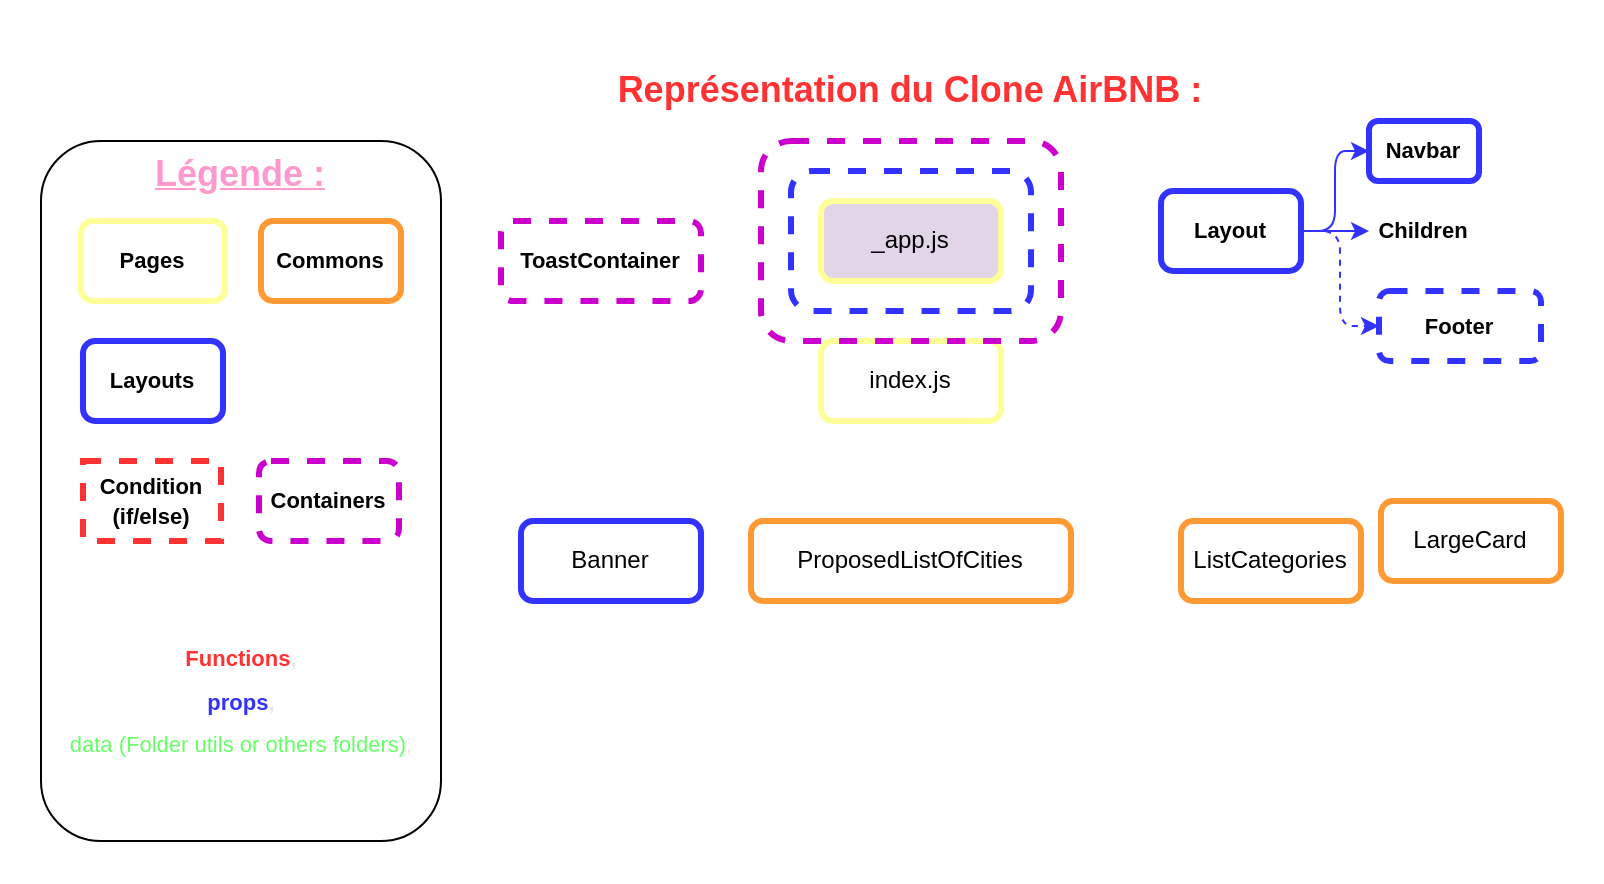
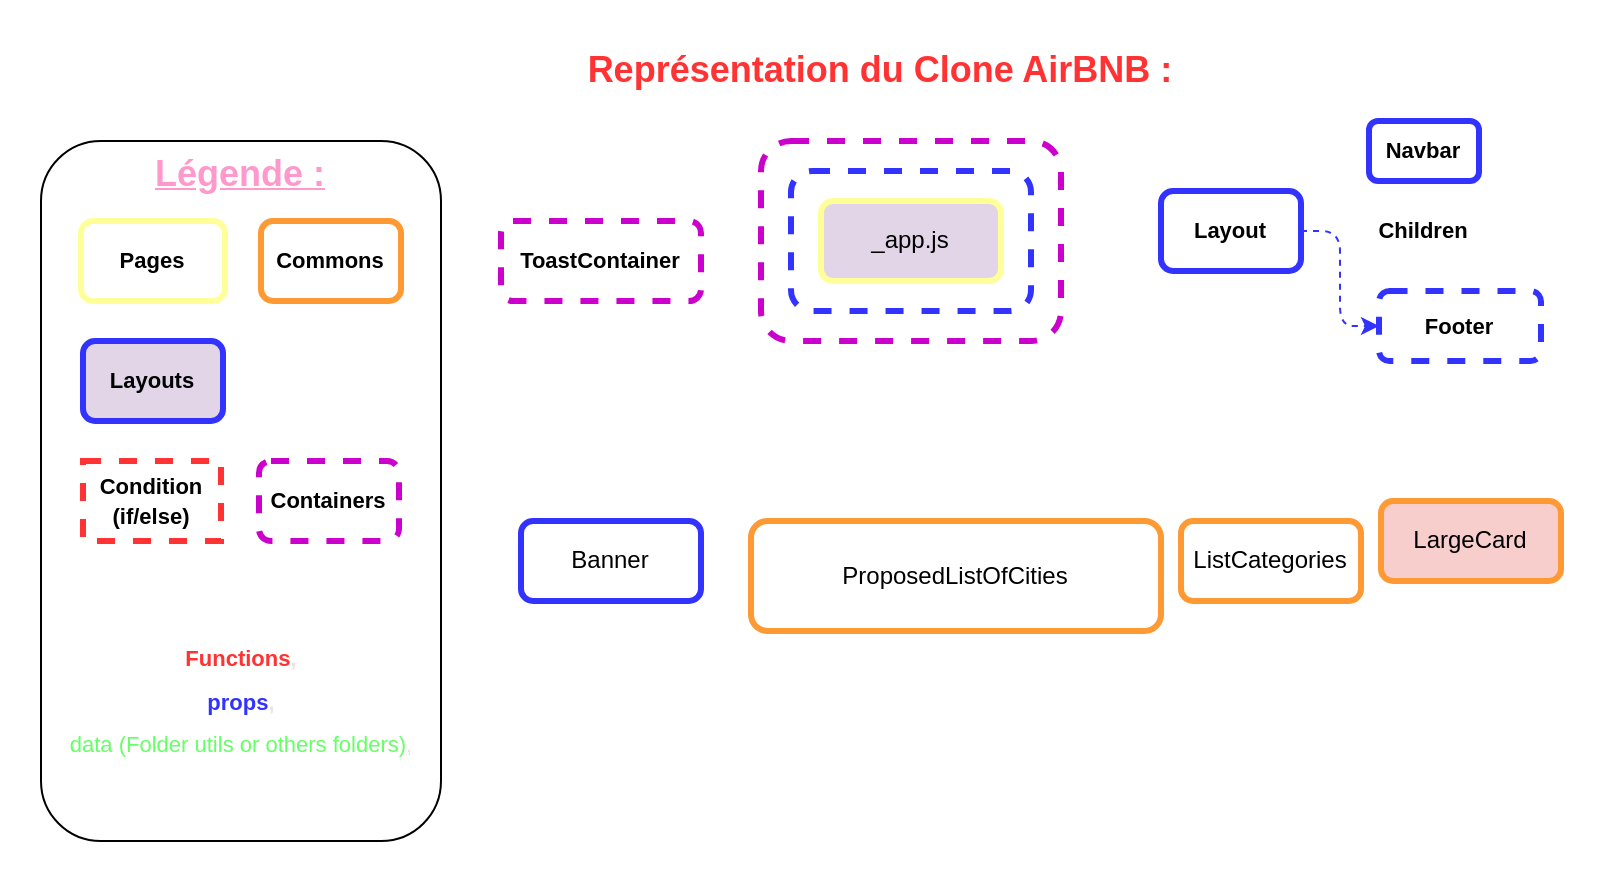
(911, 91) -> (881, 71)
(1335, 184) -> none
(1344, 231) -> none
(153, 381) -> (153, 381)
(911, 381) -> none
(1471, 541) -> (1471, 541)
(911, 561) -> (956, 576)
